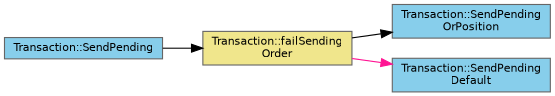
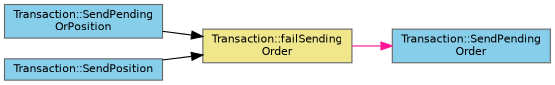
(367, 36) -> (177, 33)
(84, 48) -> (84, 69)
(471, 75) -> (471, 46)
